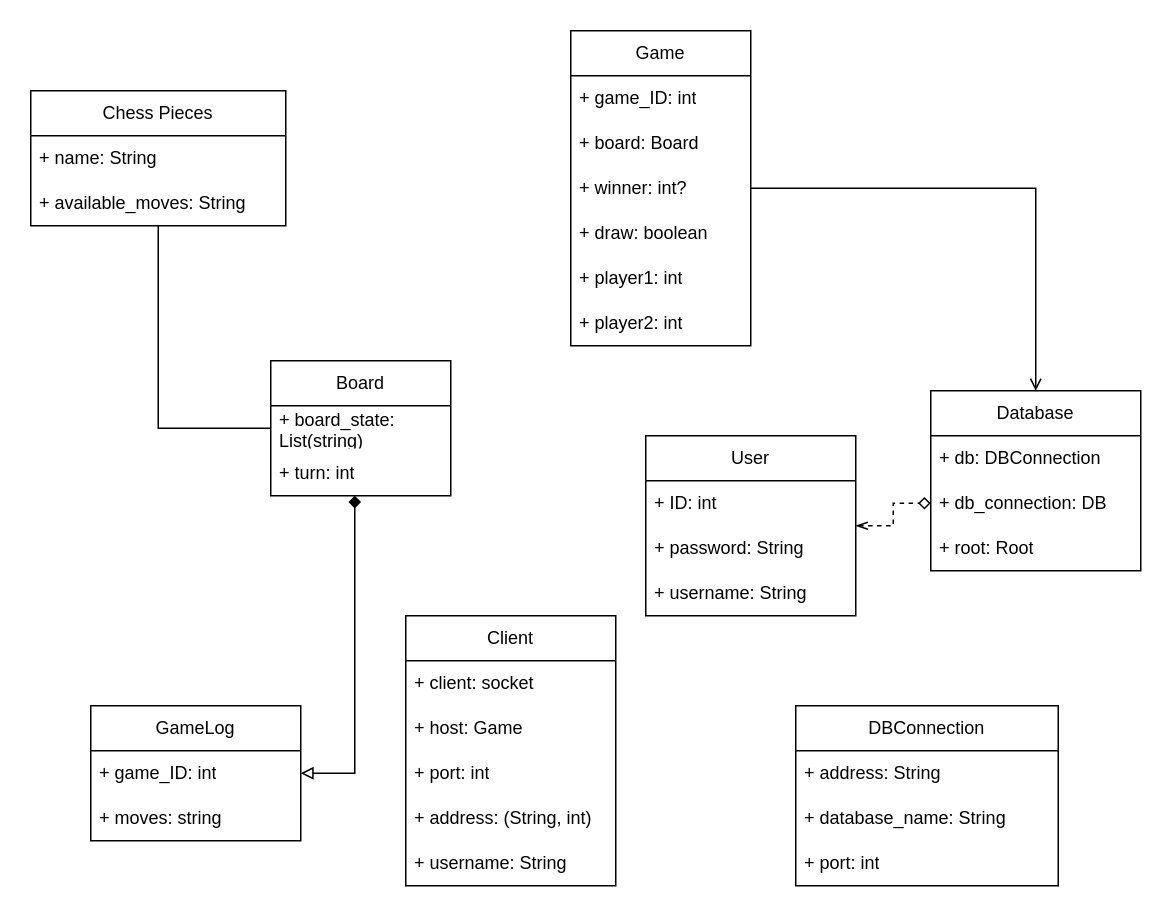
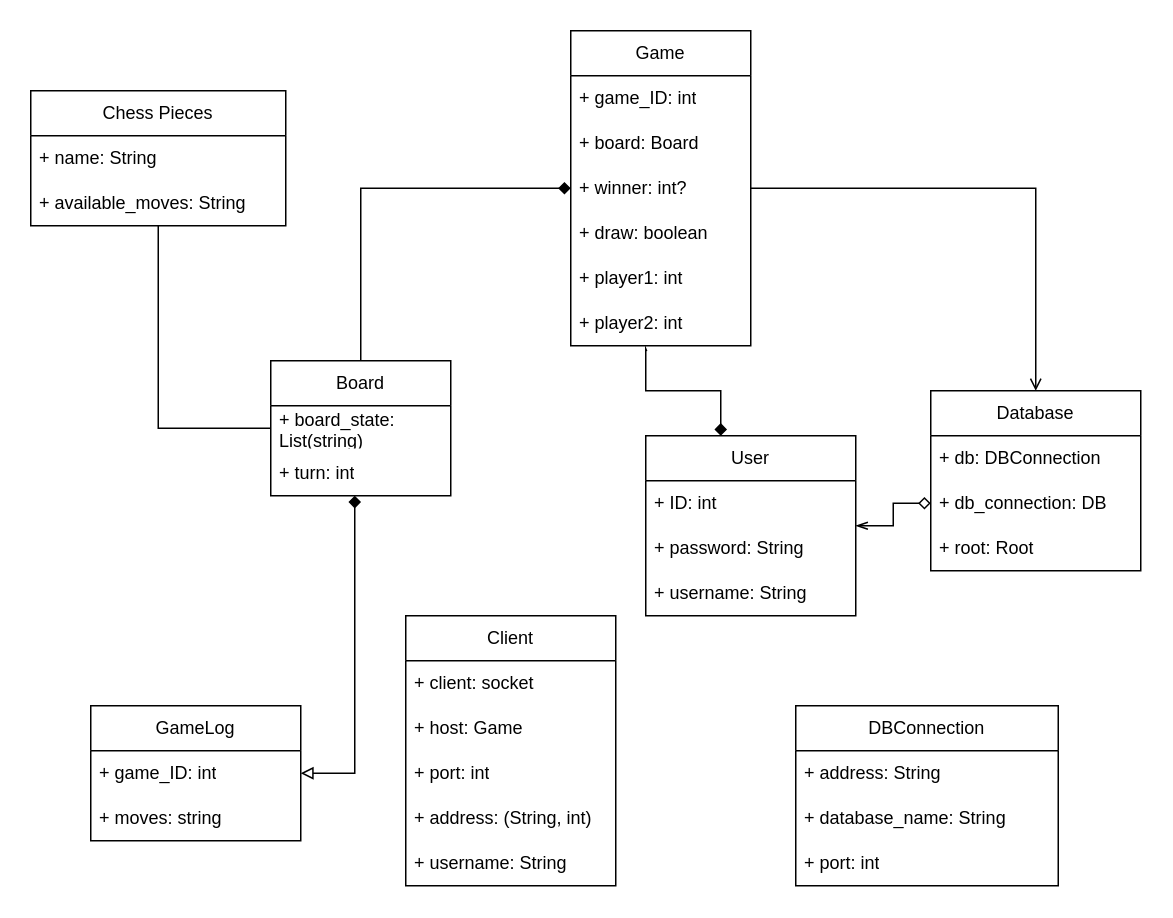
none -> (374, 188)
none -> (678, 391)
(893, 518) -> (893, 518)
